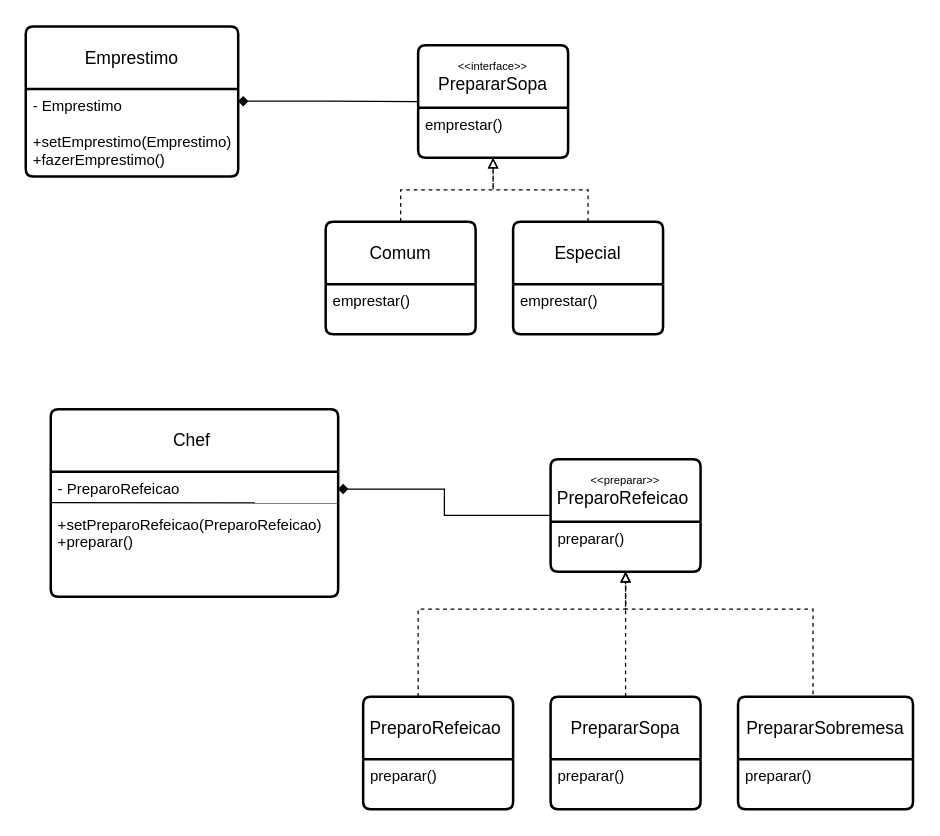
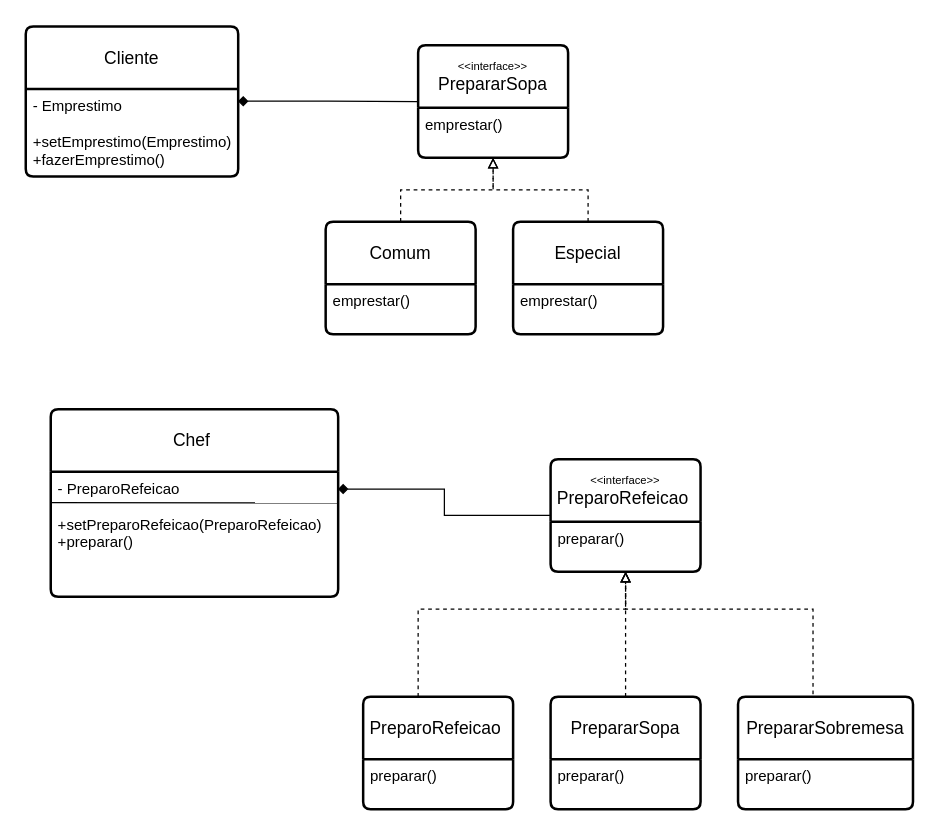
(132, 58) -> (132, 58)
(626, 491) -> (626, 491)
